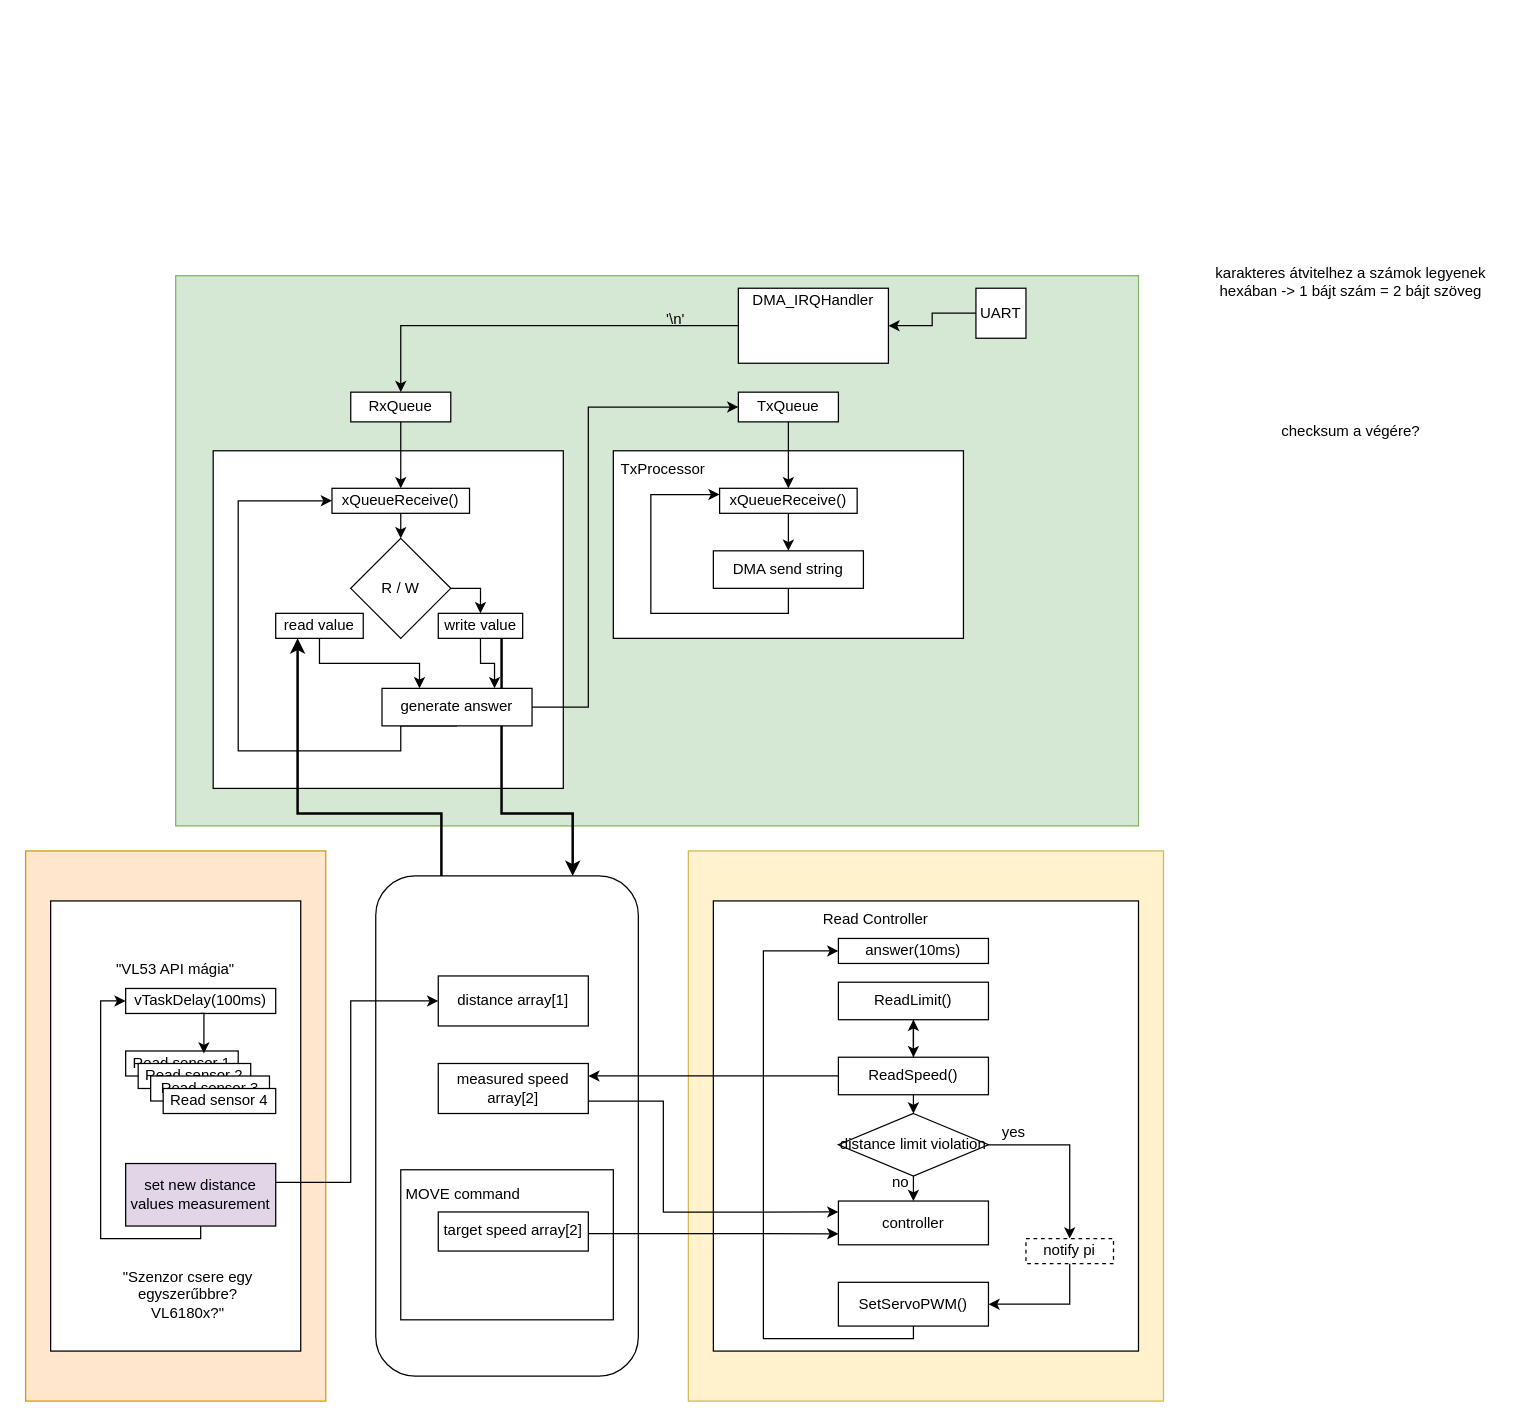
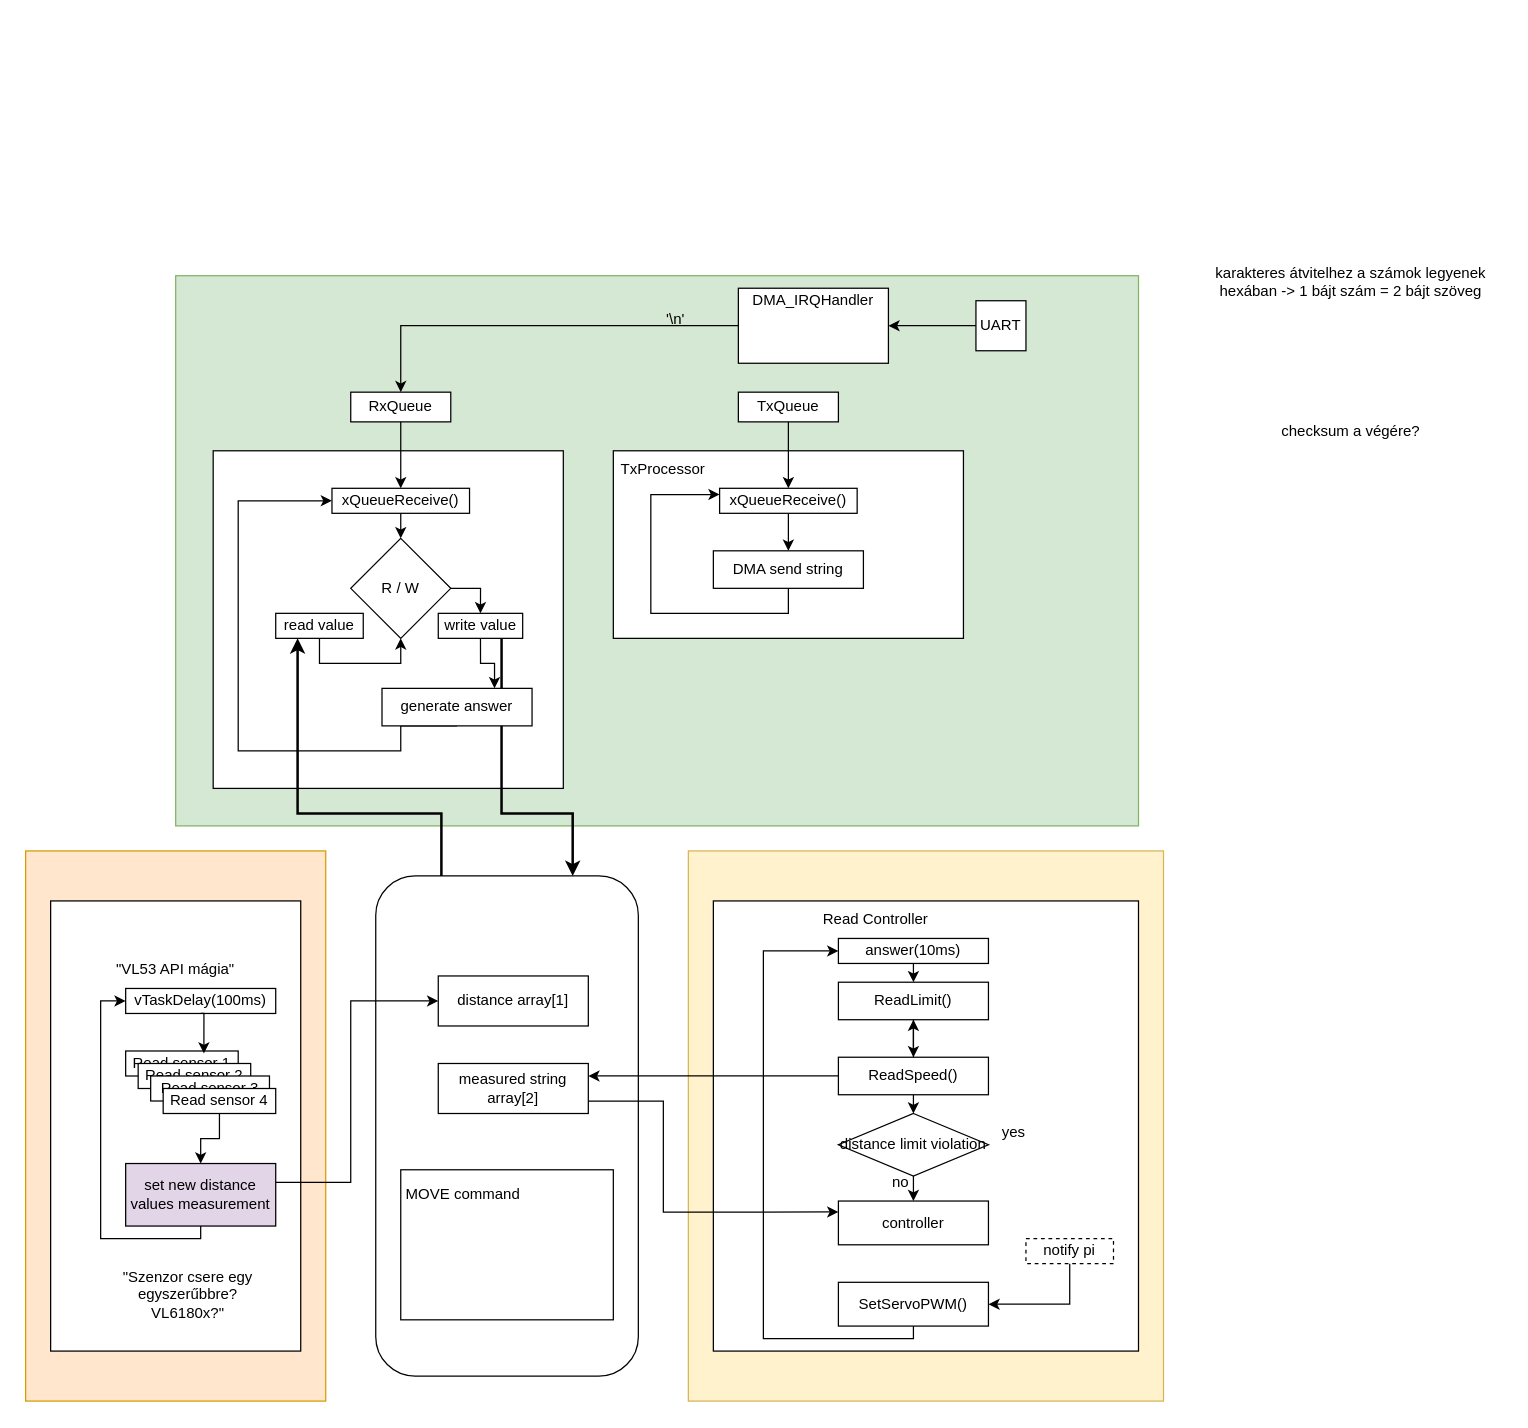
(1001, 313) -> (1001, 326)
(588, 514) -> none
(417, 663) -> (401, 656)
none -> (913, 969)
(513, 1088) -> (513, 1088)
none -> (214, 1138)
(1069, 1146) -> none
(513, 1231) -> none
(708, 1233) -> none
